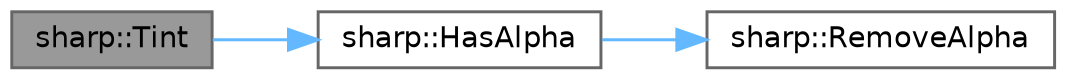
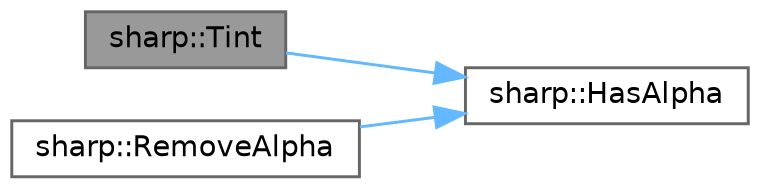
(639, 40) -> (397, 122)
